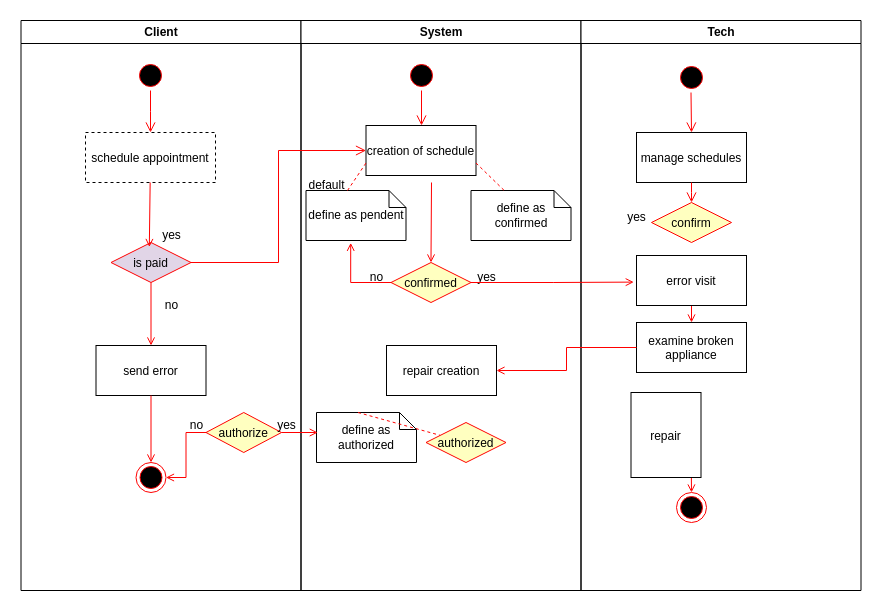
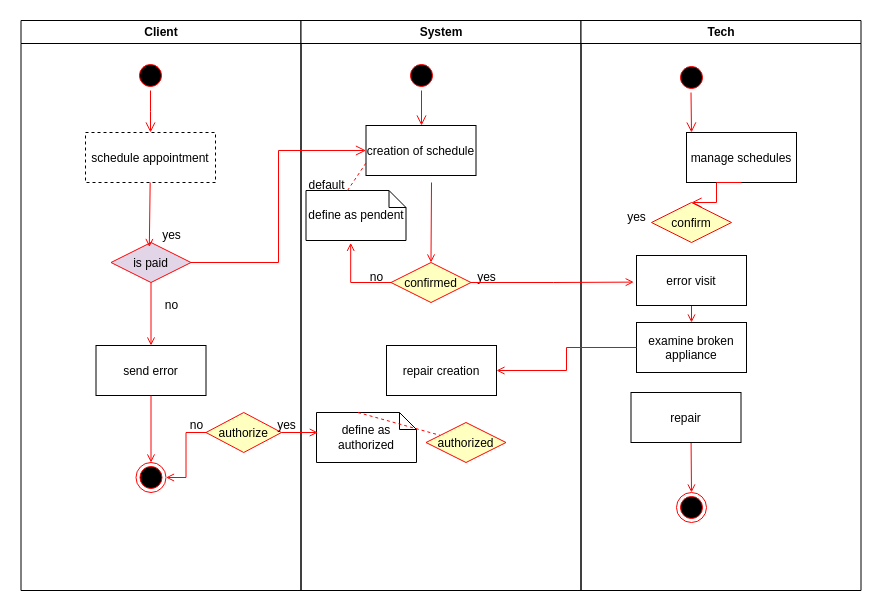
(692, 158) -> (742, 158)
(491, 177) -> none
(521, 216) -> none
(666, 435) -> (686, 418)
